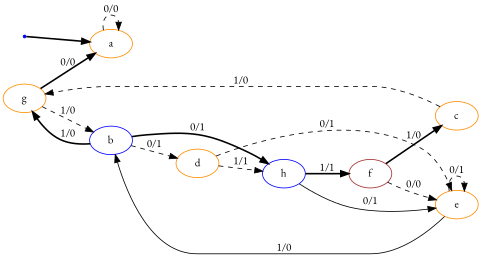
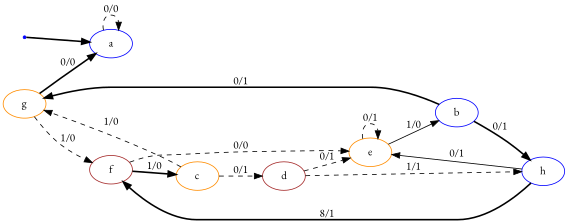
(111, 44) -> (111, 44)
(64, 118) -> (57, 141)
(68, 134) -> (241, 81)
(150, 151) -> (237, 176)
(197, 163) -> (284, 176)
(327, 168) -> (327, 214)
